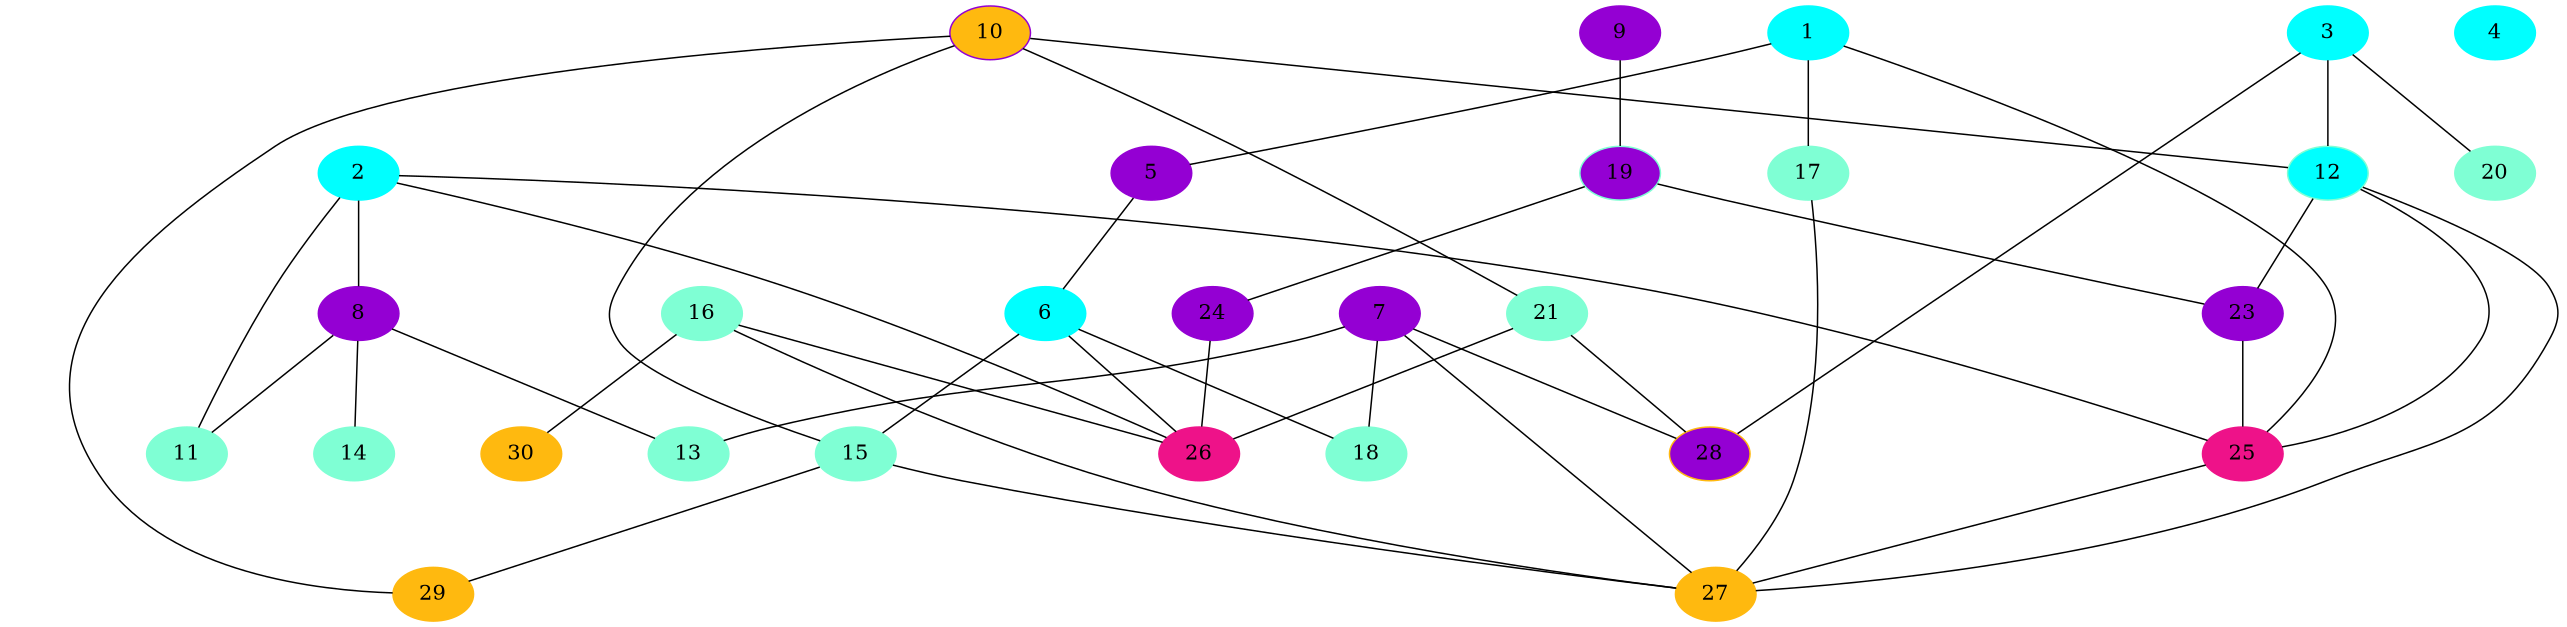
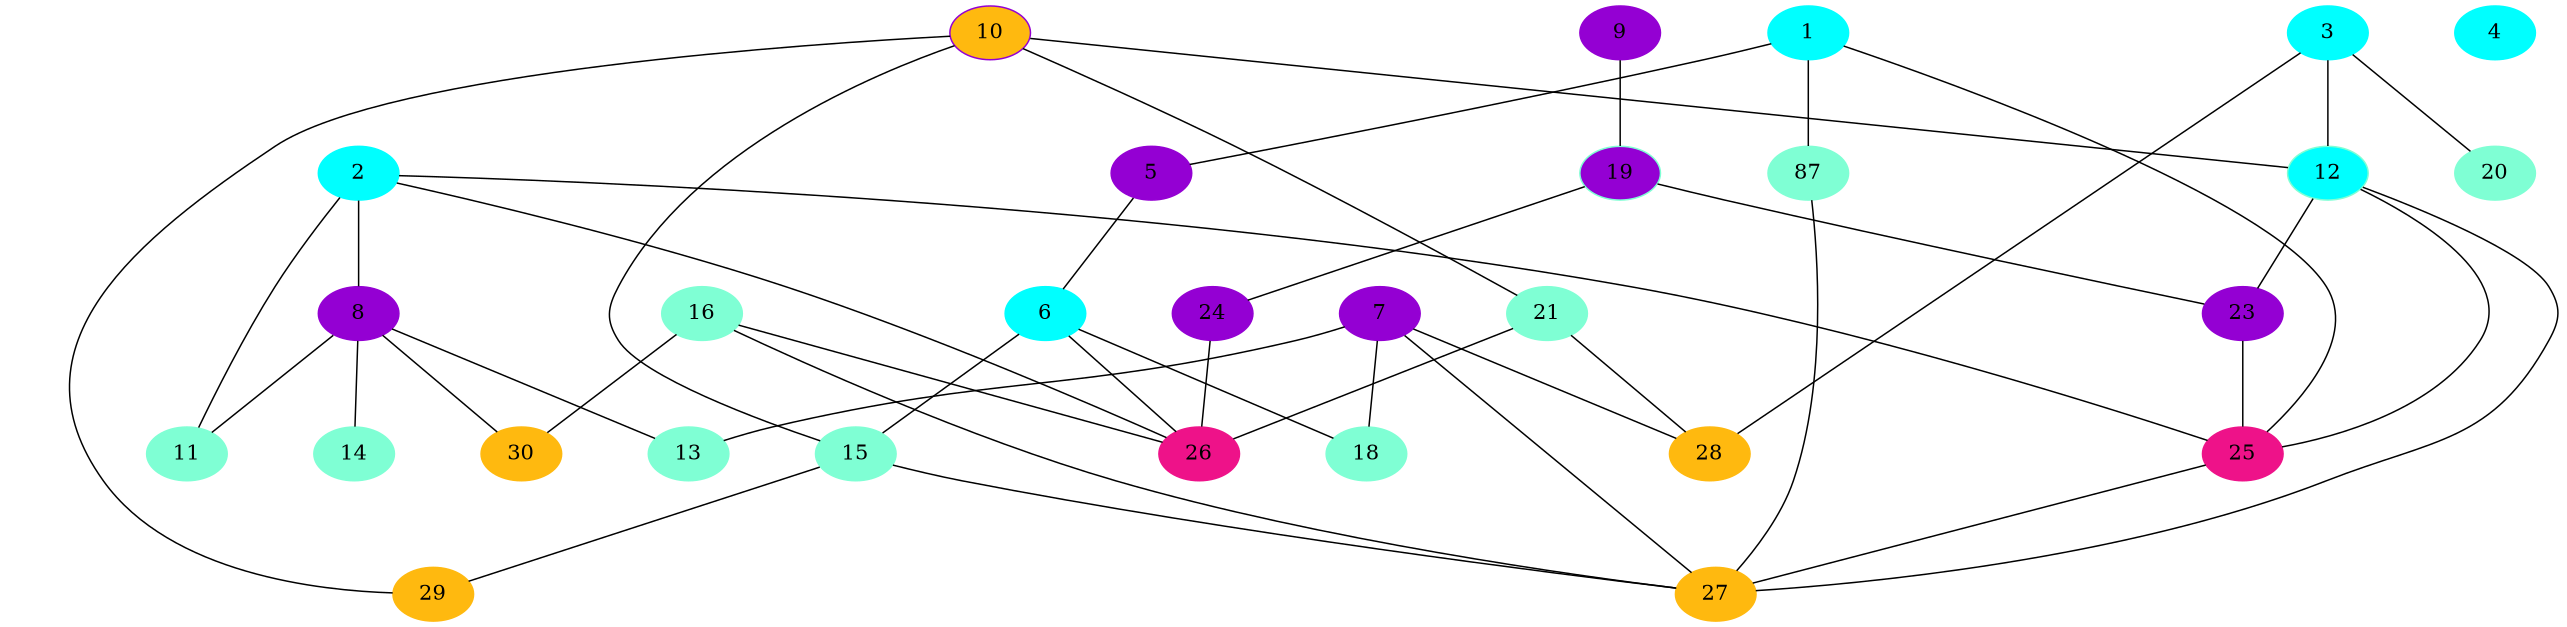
(1808, 173) -> (1808, 173)
none -> (440, 384)
(1710, 454) -> (1710, 454)
